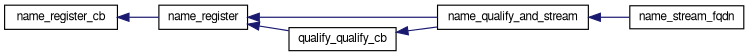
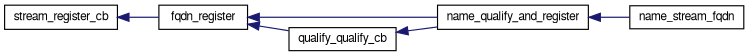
(61, 17) -> (61, 17)
(203, 17) -> (203, 17)
(513, 17) -> (513, 17)
